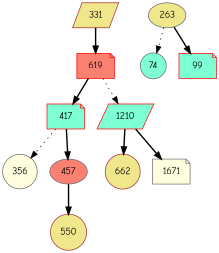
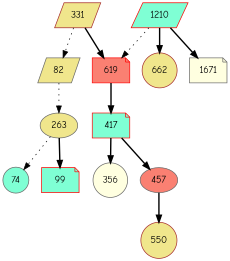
none -> (59, 70)
(109, 88) -> (138, 40)
(46, 141) -> (111, 147)
